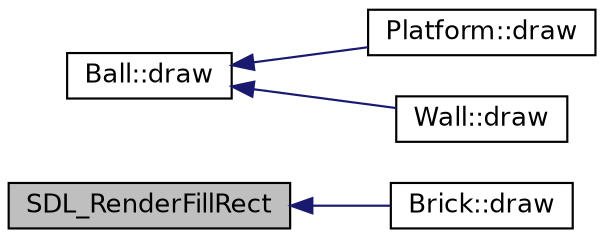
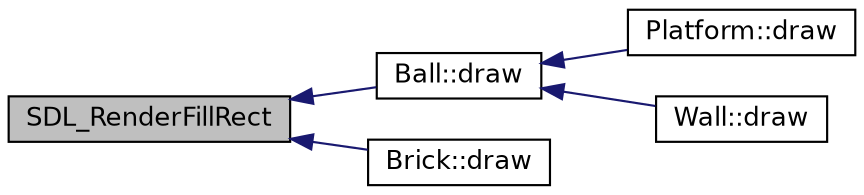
none -> (345, 92)
